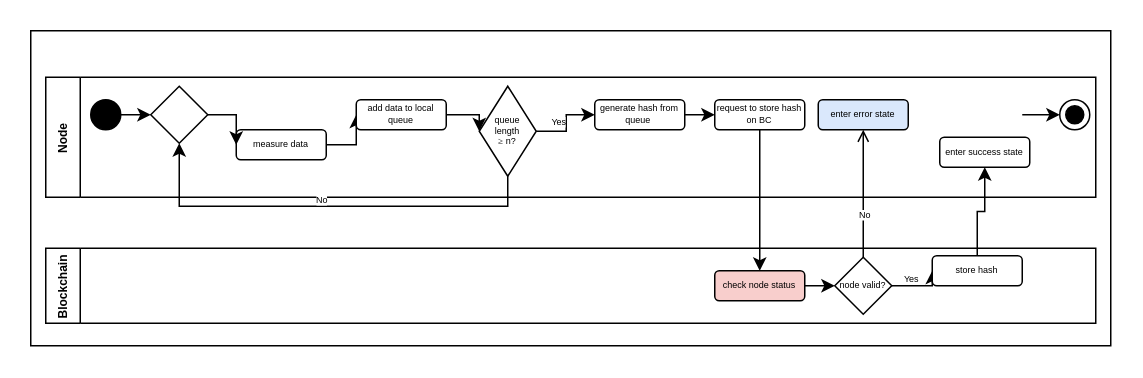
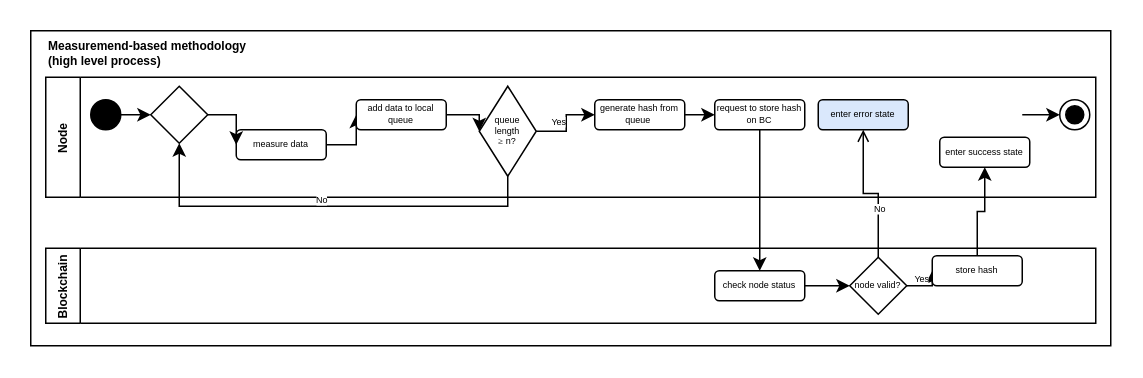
none -> (158, 53)
(760, 286) -> (760, 286)
(863, 286) -> (878, 286)
